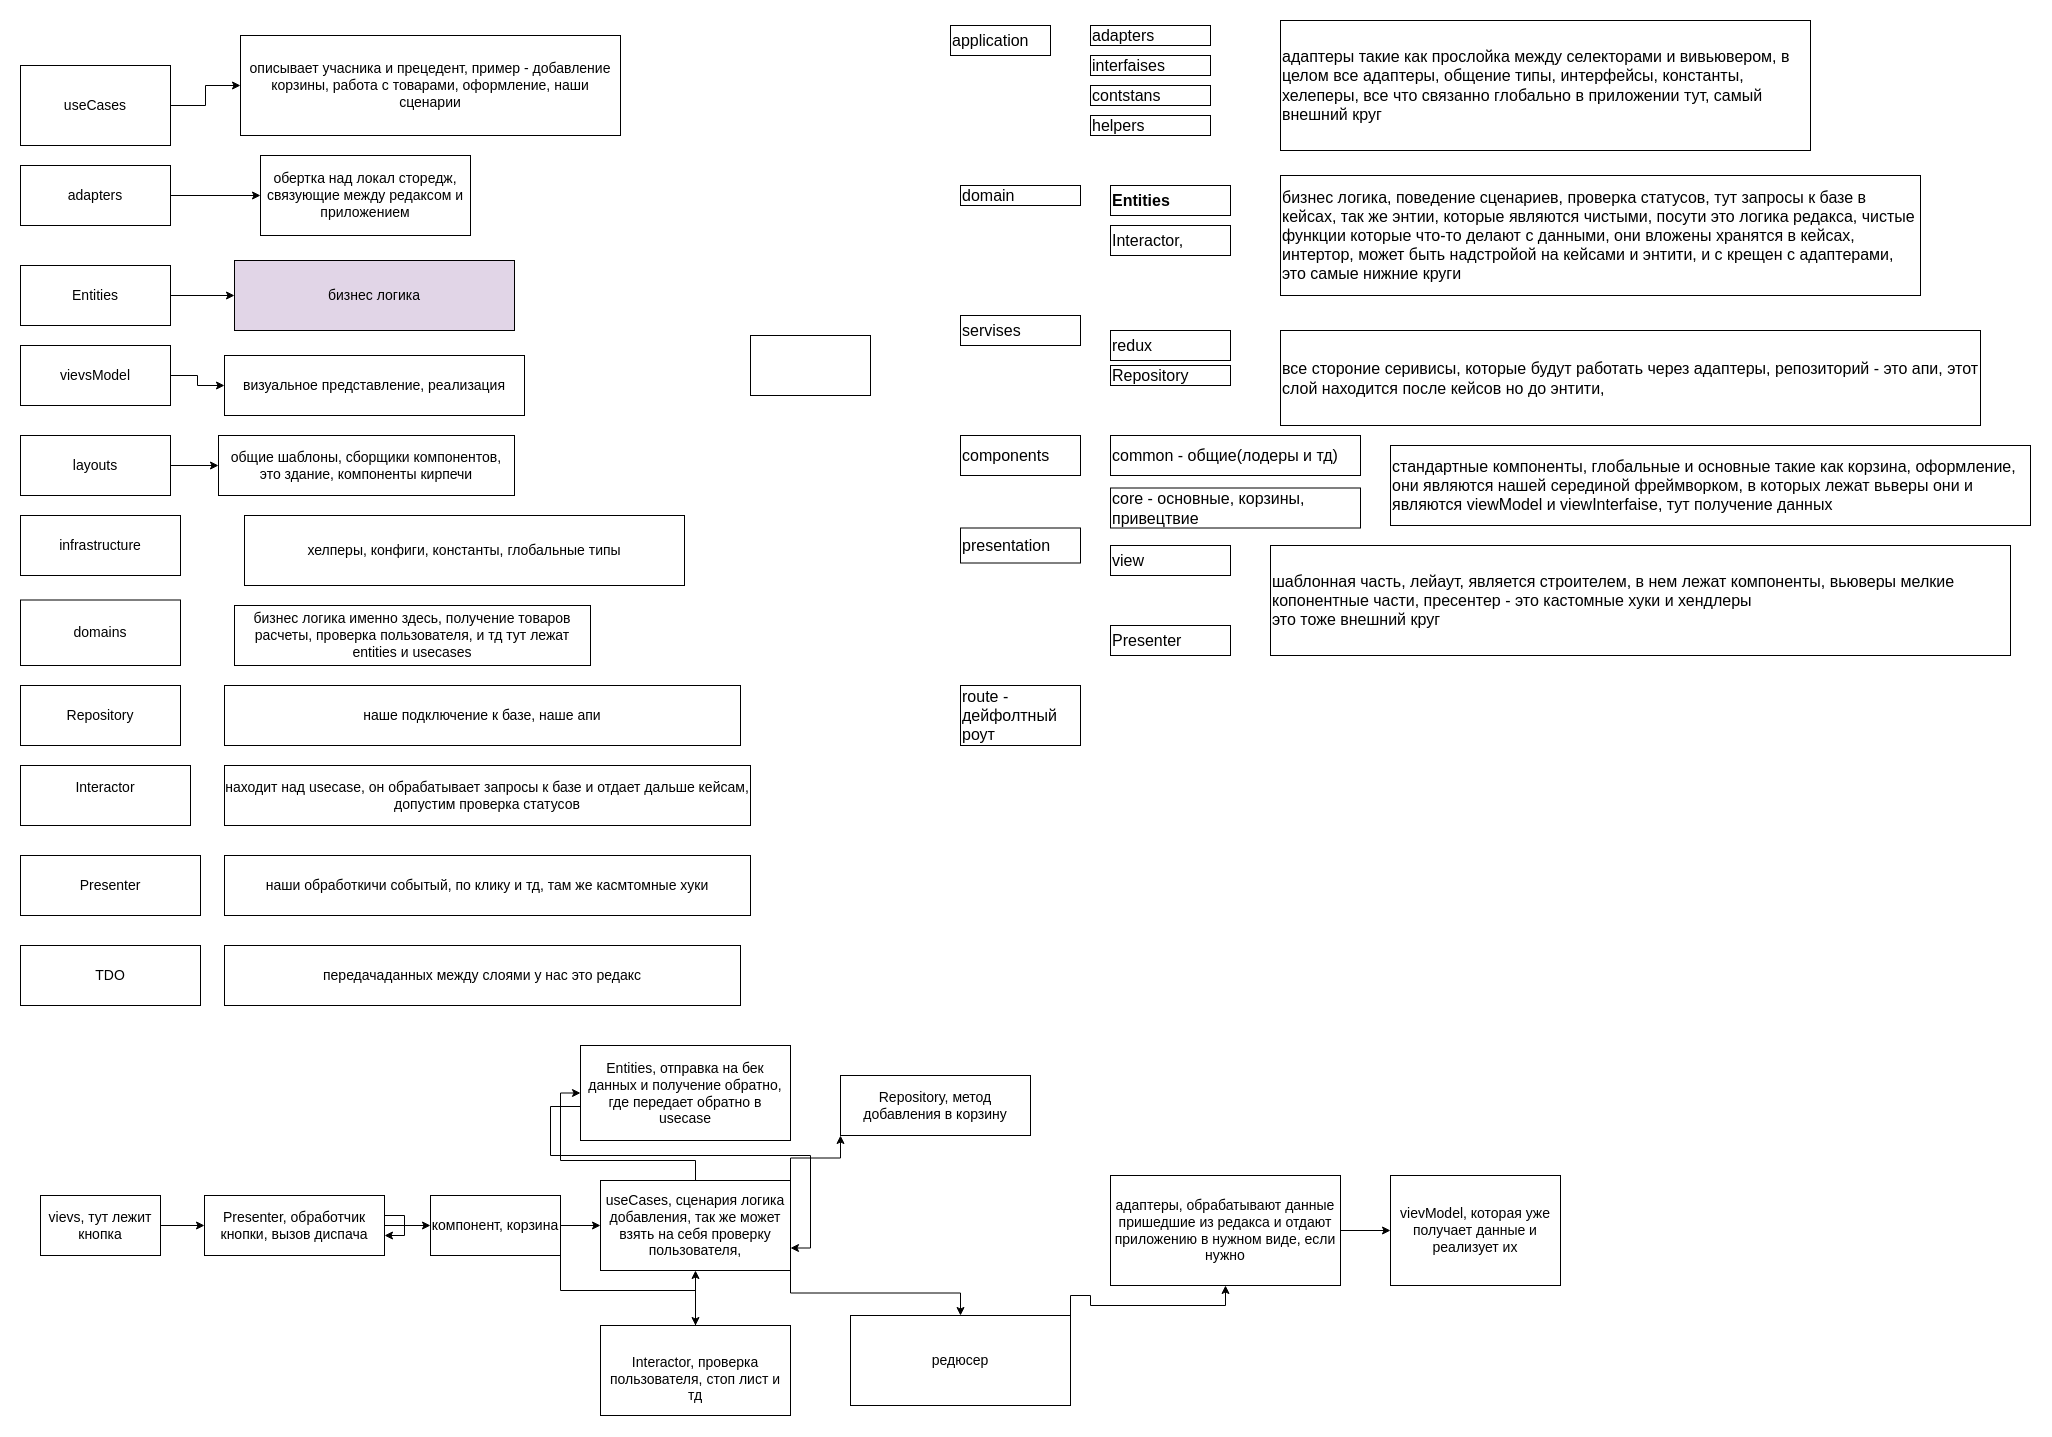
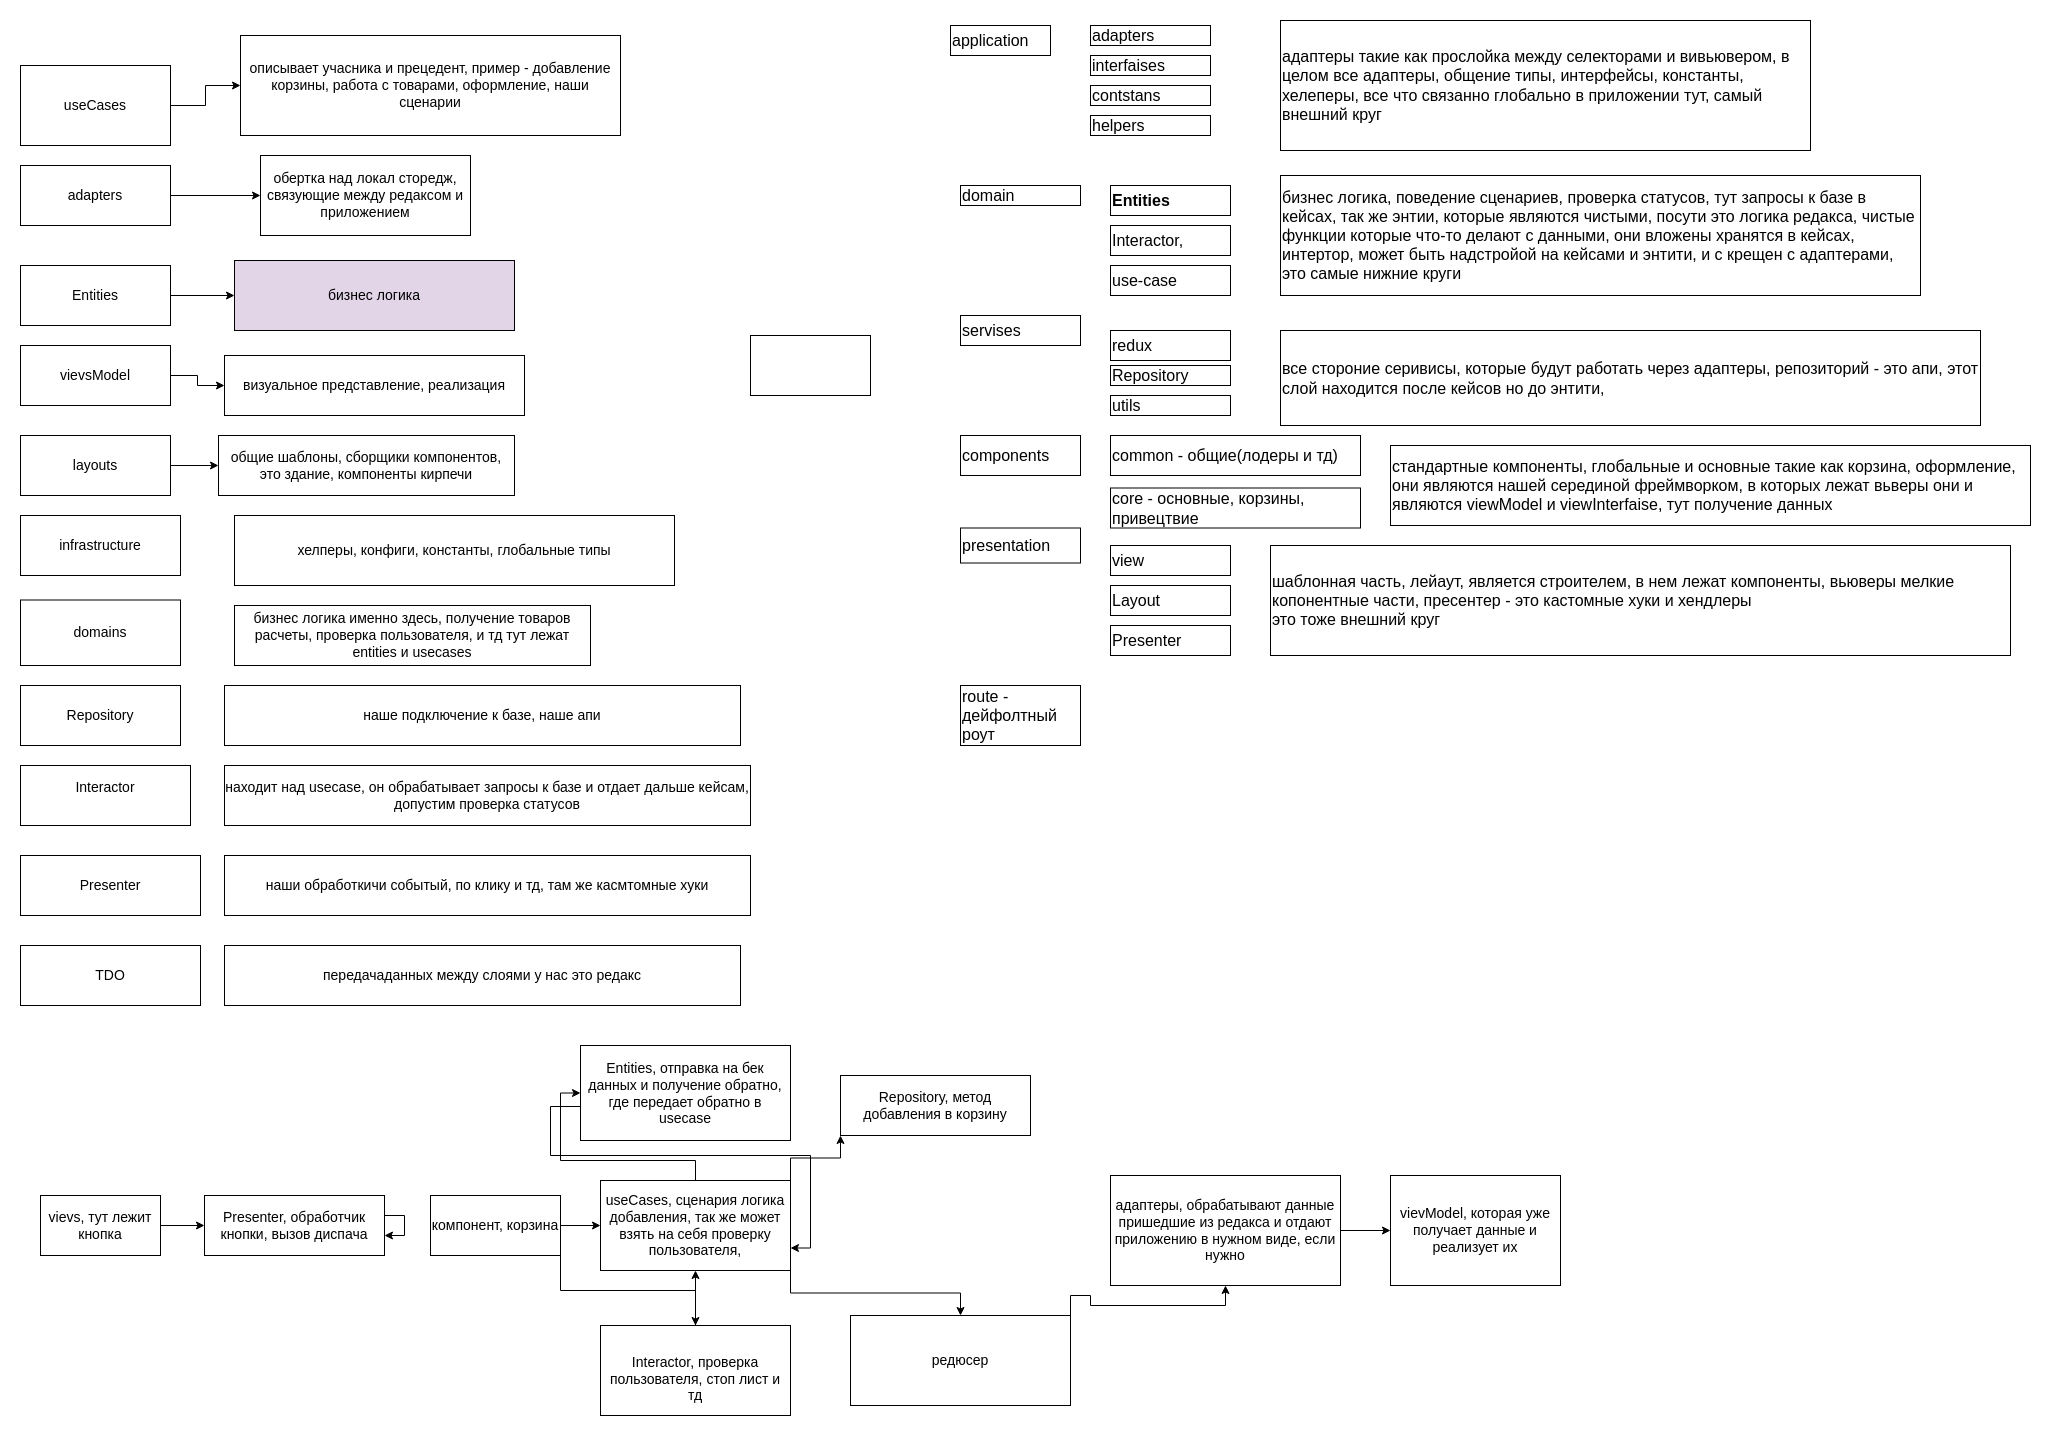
none -> (1171, 281)
none -> (1171, 406)
(465, 551) -> (455, 551)
none -> (1171, 601)
(402, 1226) -> none
